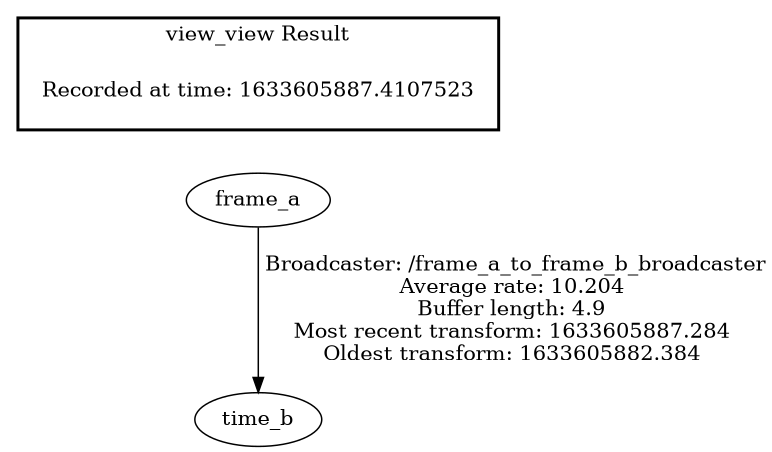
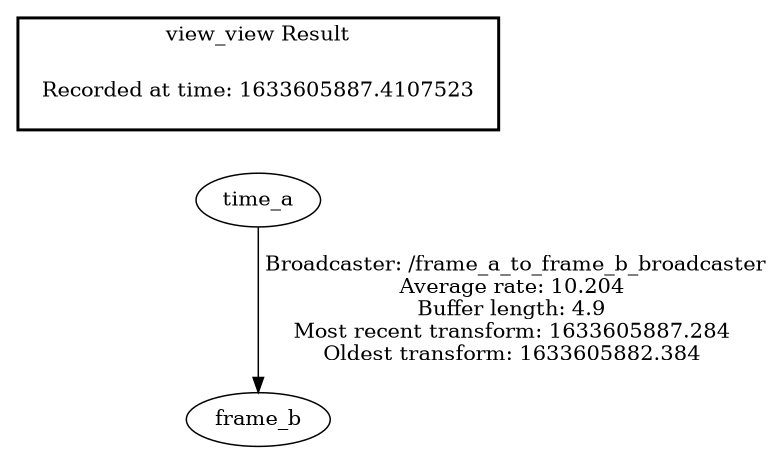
(258, 200) -> (258, 200)
(258, 420) -> (258, 420)
